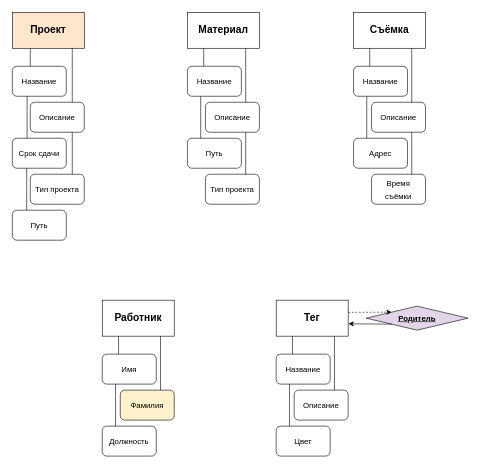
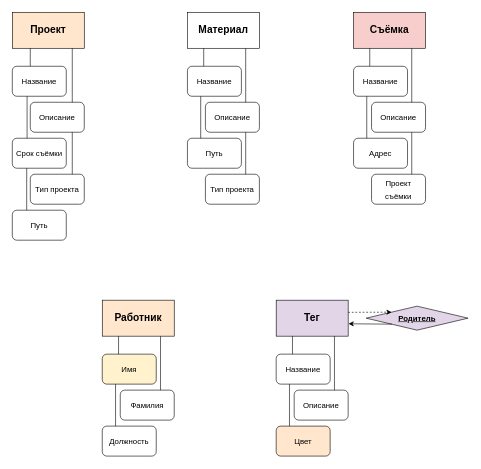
(390, 30) -> (390, 30)
(39, 153) -> (39, 153)
(399, 189) -> (399, 189)
(138, 318) -> (138, 318)
(312, 318) -> (312, 318)
(129, 369) -> (129, 369)
(147, 405) -> (147, 405)
(303, 441) -> (303, 441)
